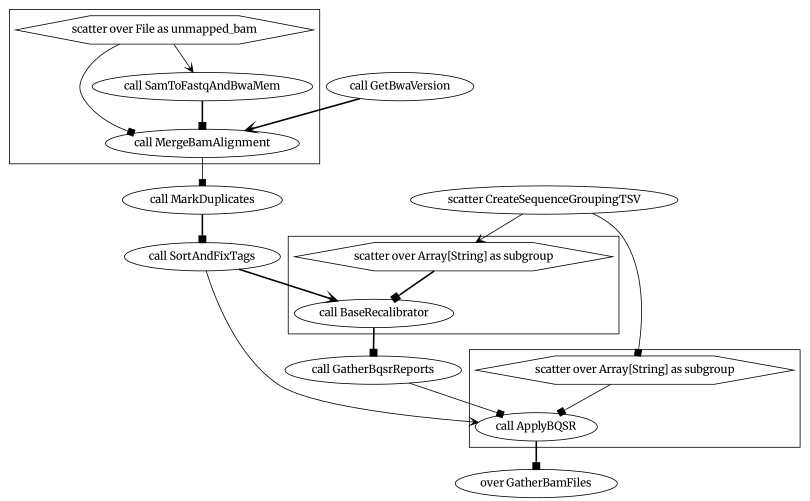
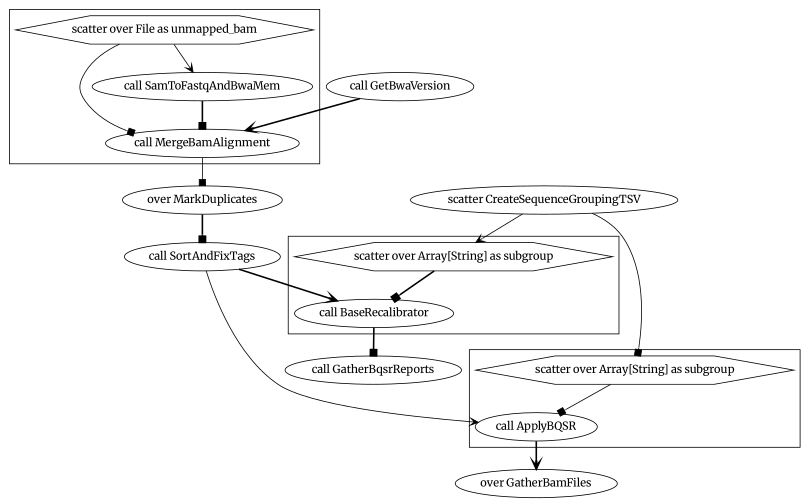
(202, 200) -> (202, 200)
(452, 398) -> none
(536, 452) -> (536, 452)
